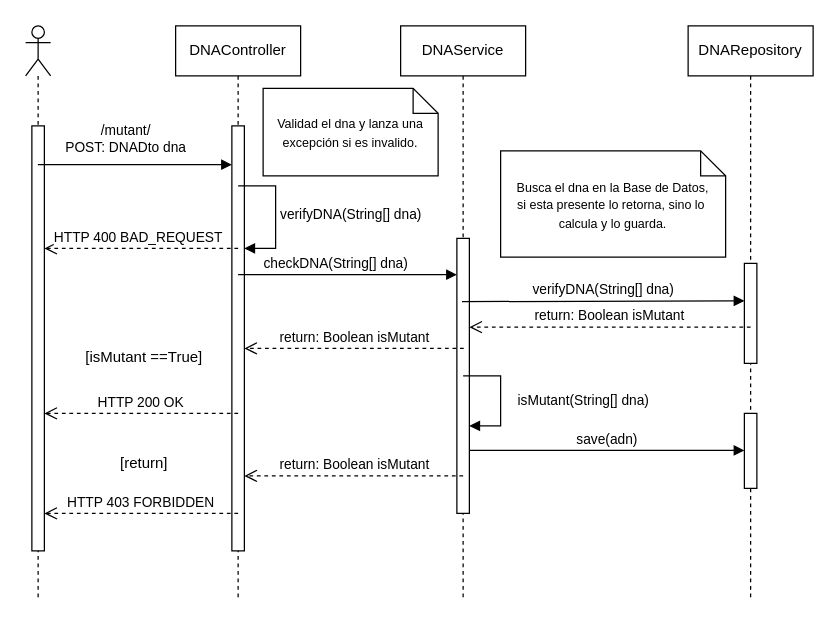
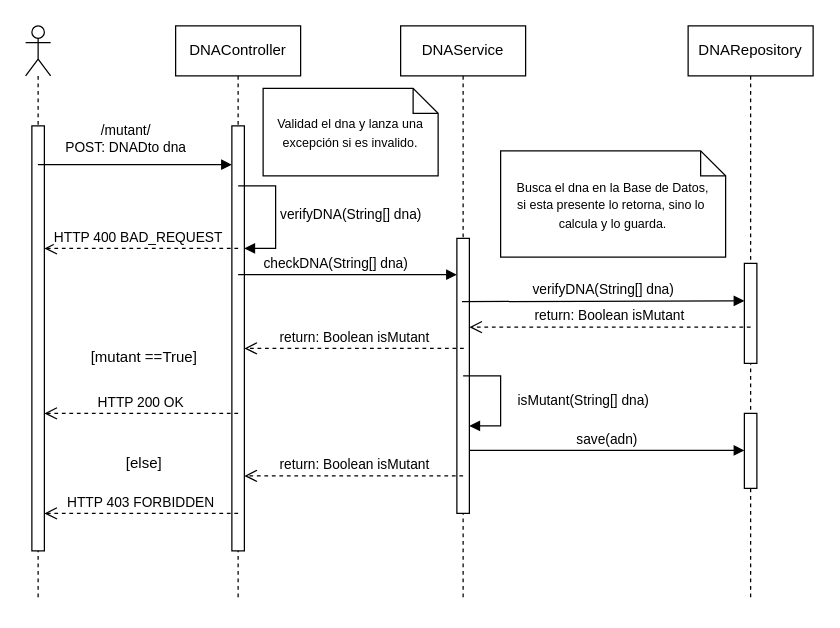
(144, 357) -> (144, 357)
(144, 463) -> (144, 463)
